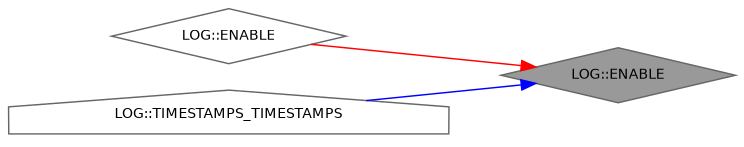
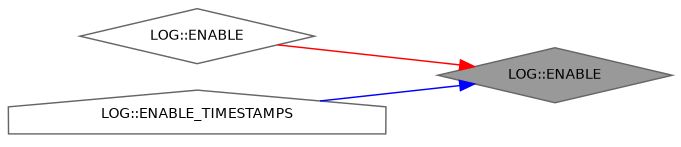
(229, 114) -> (197, 114)
